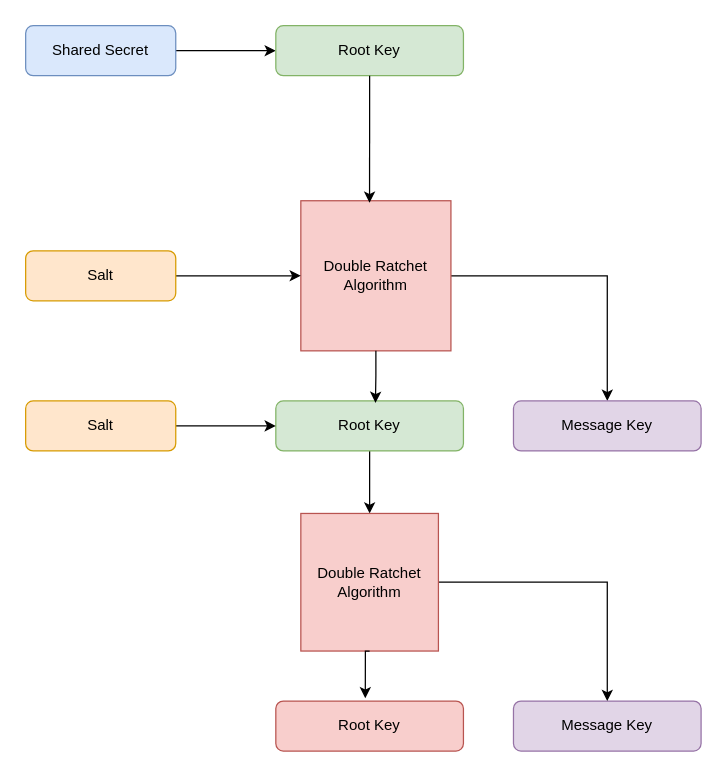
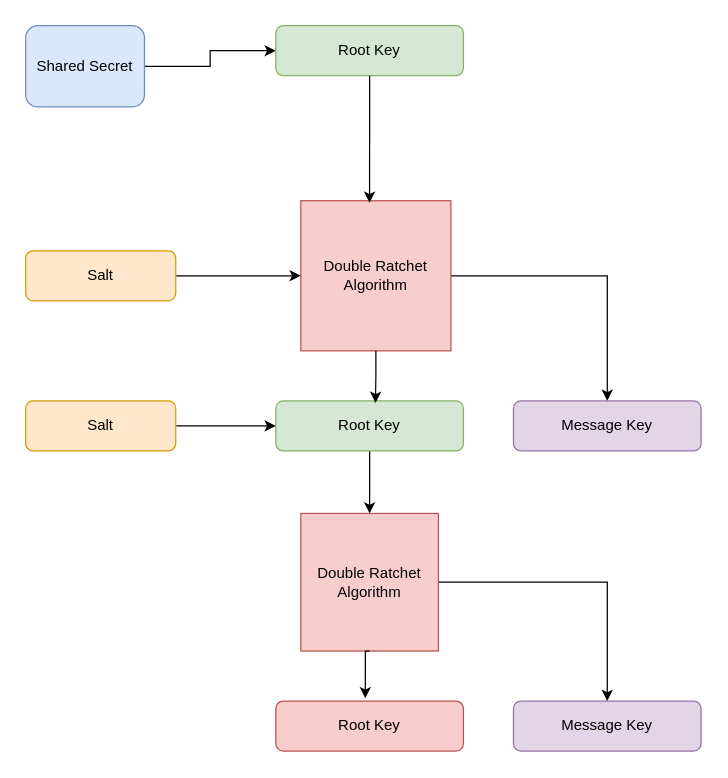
(101, 51) -> (85, 66)
